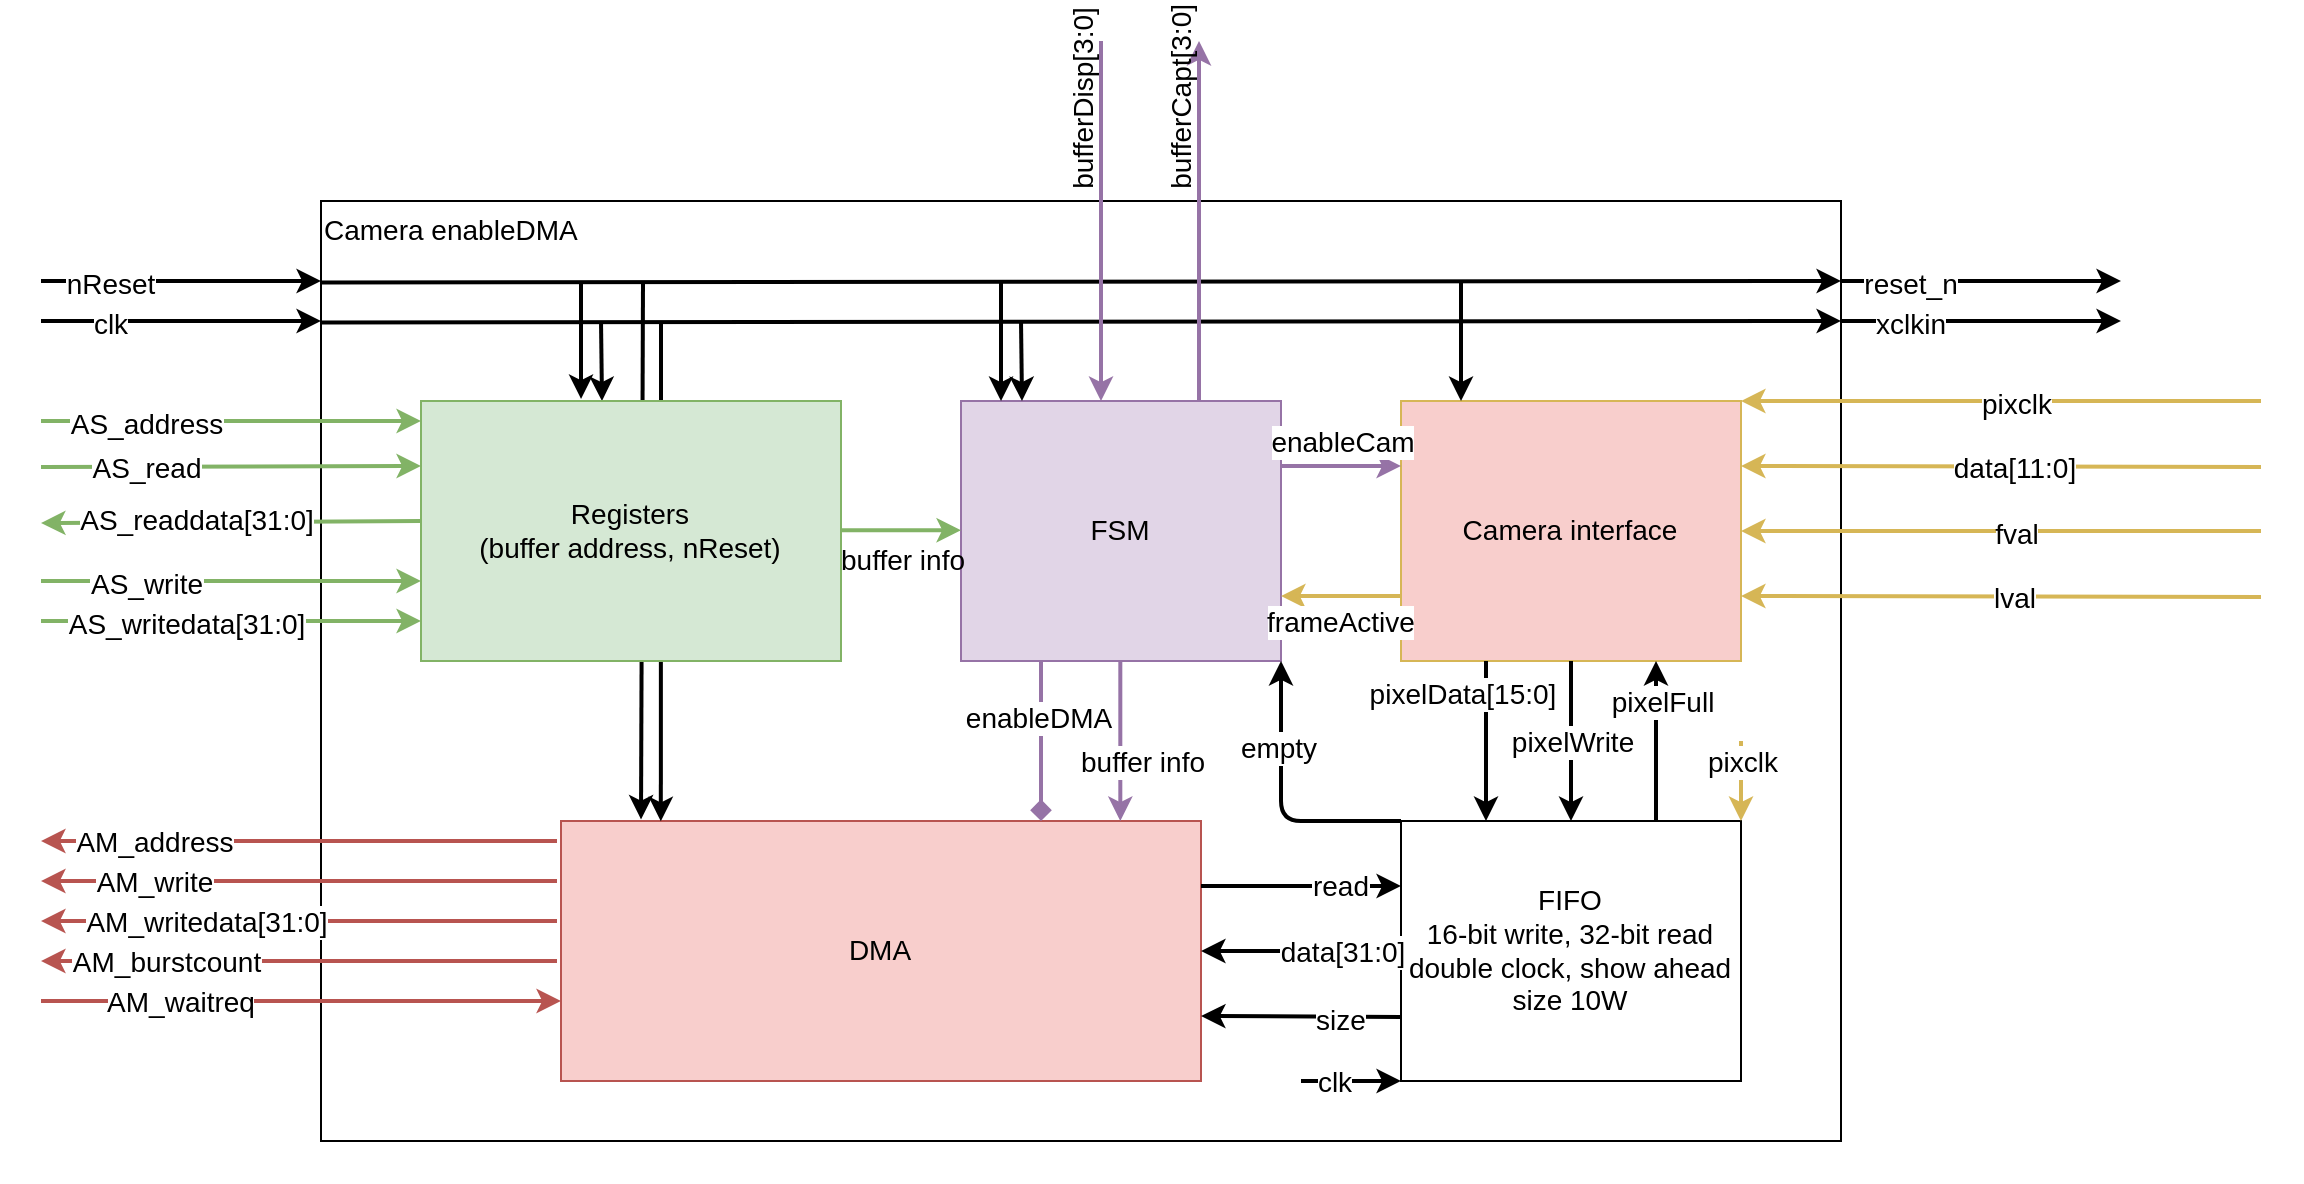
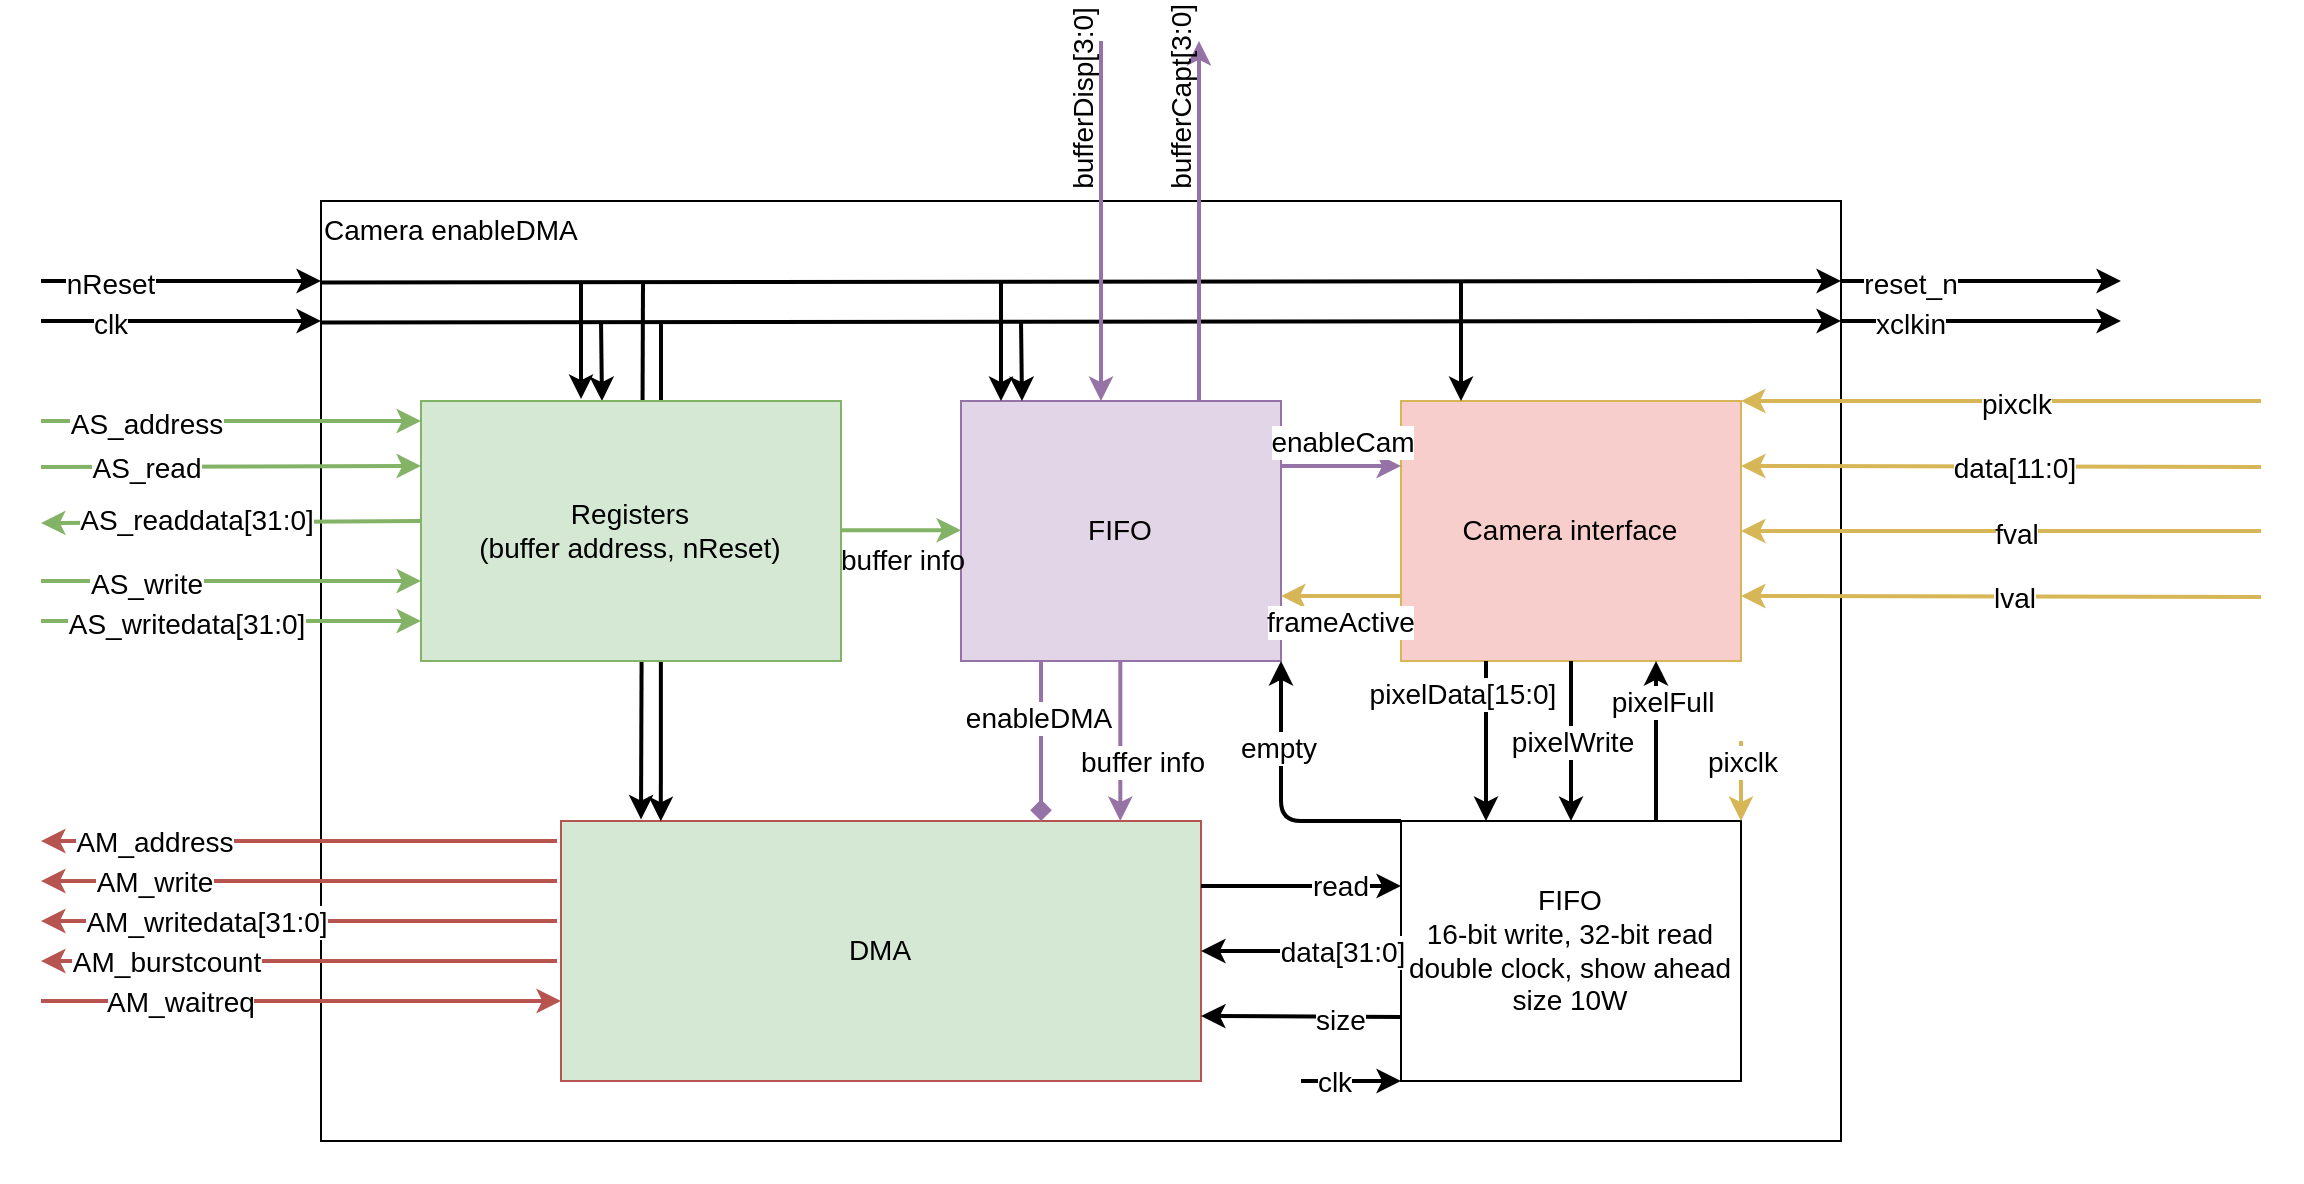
(1121, 531) -> (1121, 531)
(881, 951) -> (881, 951)
